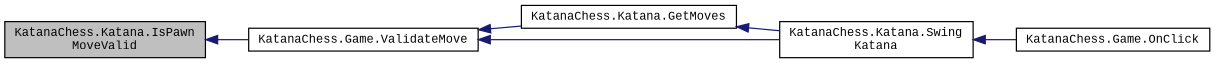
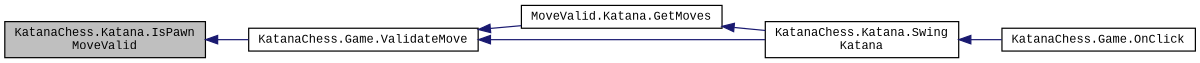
(629, 17) -> (622, 17)
